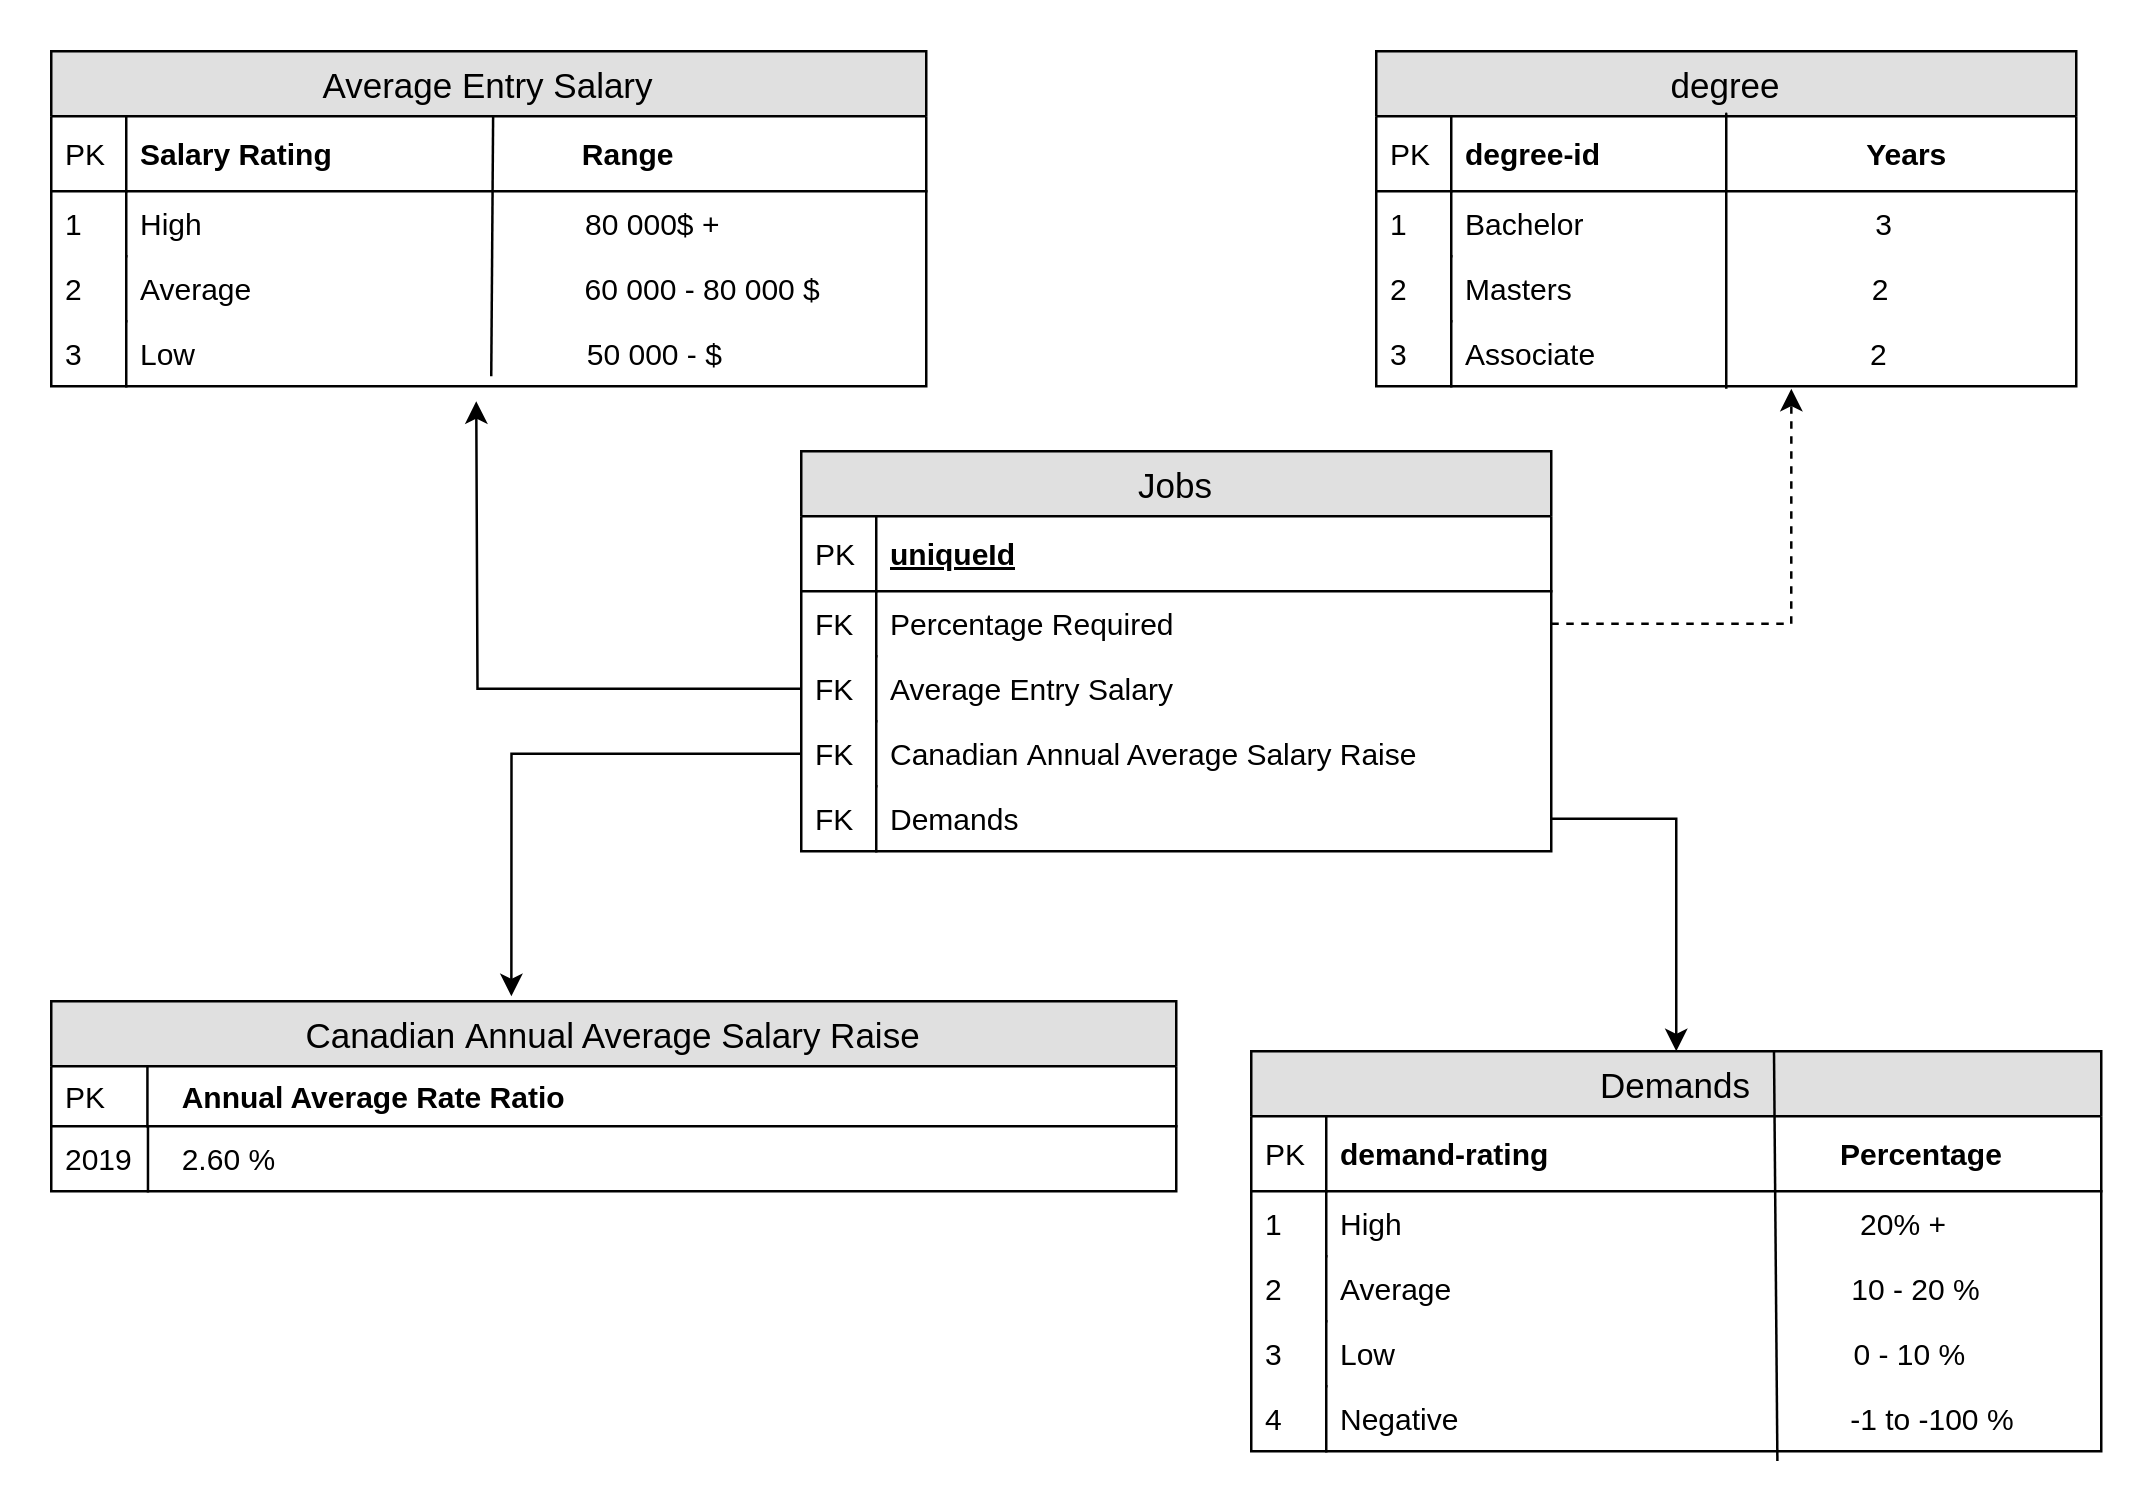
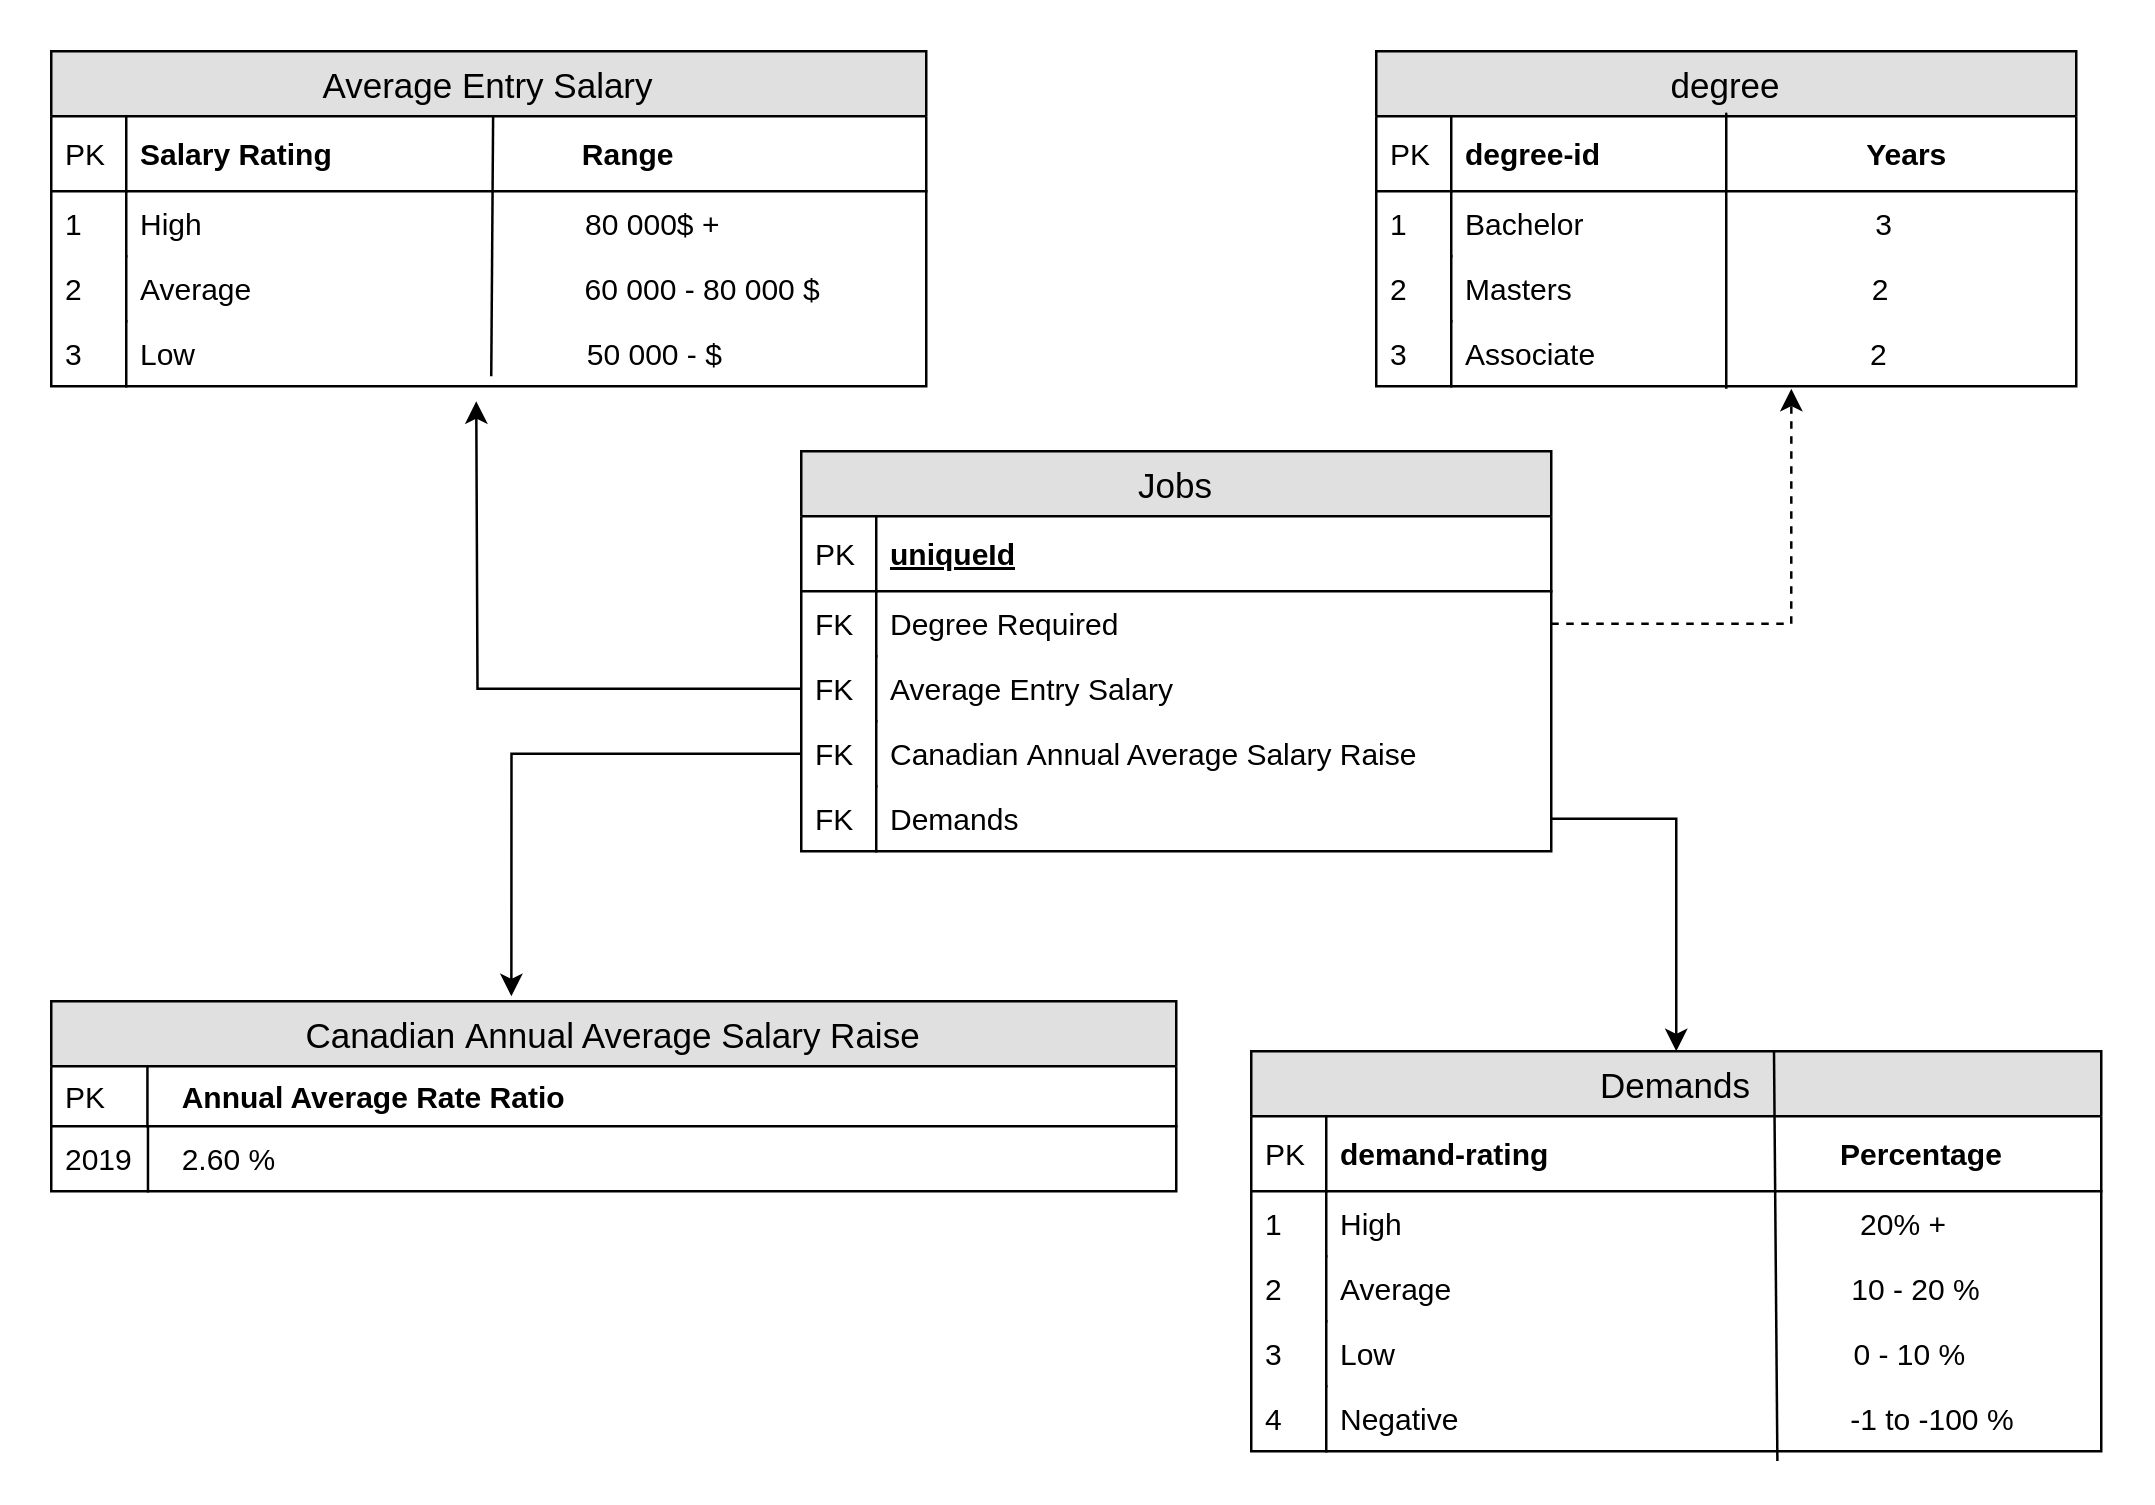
(1042, 625) -> (1008, 625)
